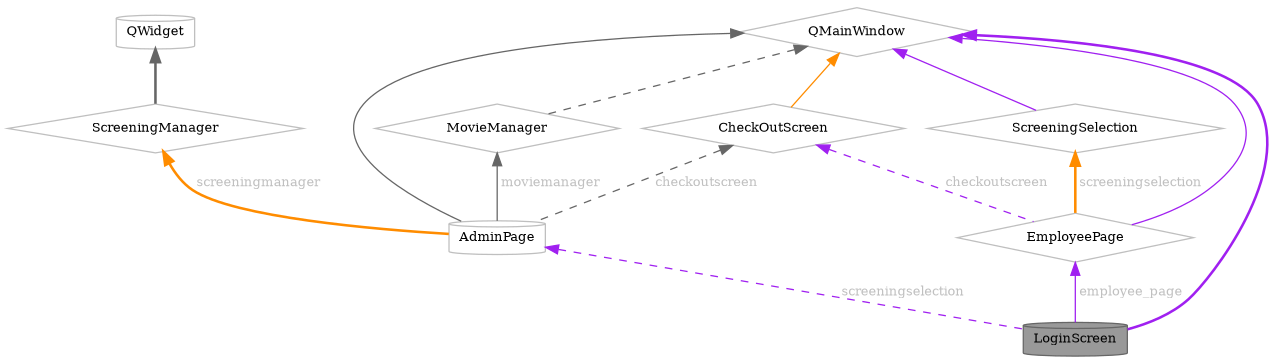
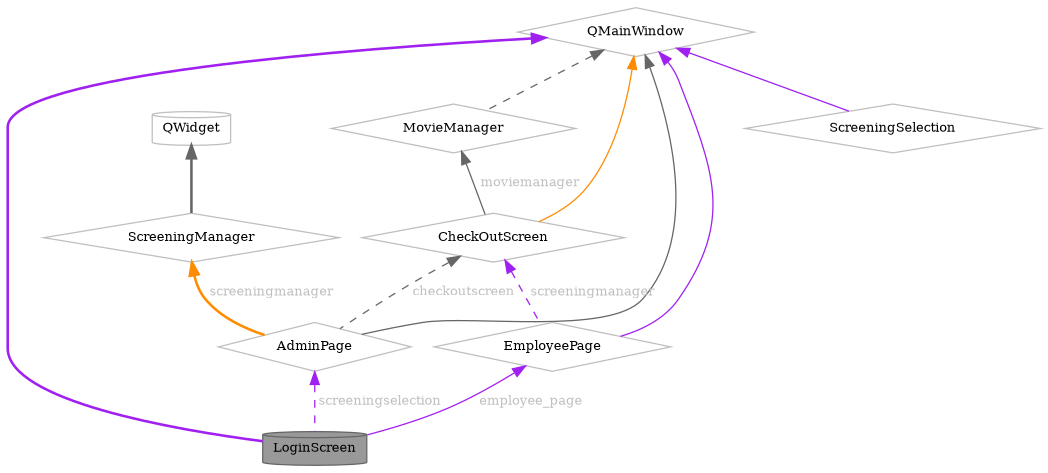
(995, 183) -> (591, 292)
(1075, 189) -> none
(497, 193) -> (476, 189)
(497, 238) -> (315, 347)
